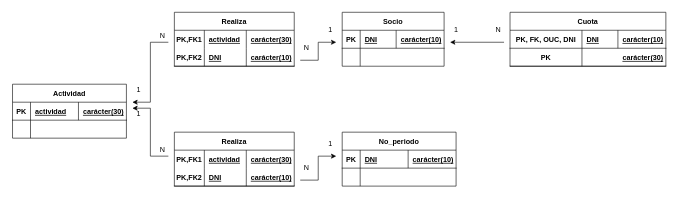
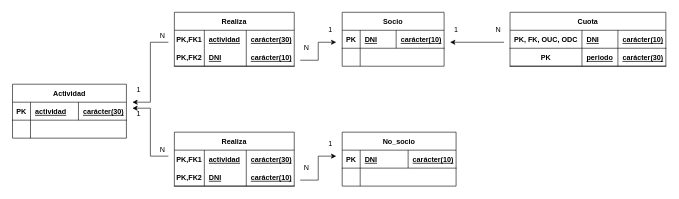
(546, 40) -> (546, 40)
none -> (600, 57)
(399, 142) -> (399, 142)
